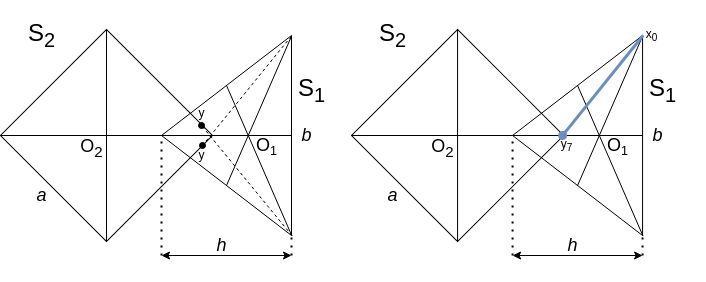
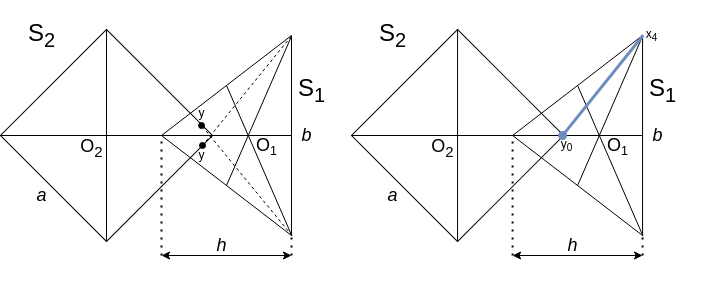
(652, 36) -> (652, 36)
(567, 146) -> (567, 146)
